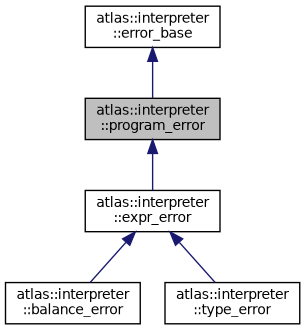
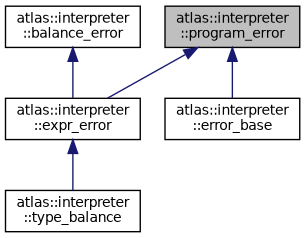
(153, 80) -> (232, 80)
(108, 262) -> (73, 80)
(232, 303) -> (73, 211)
